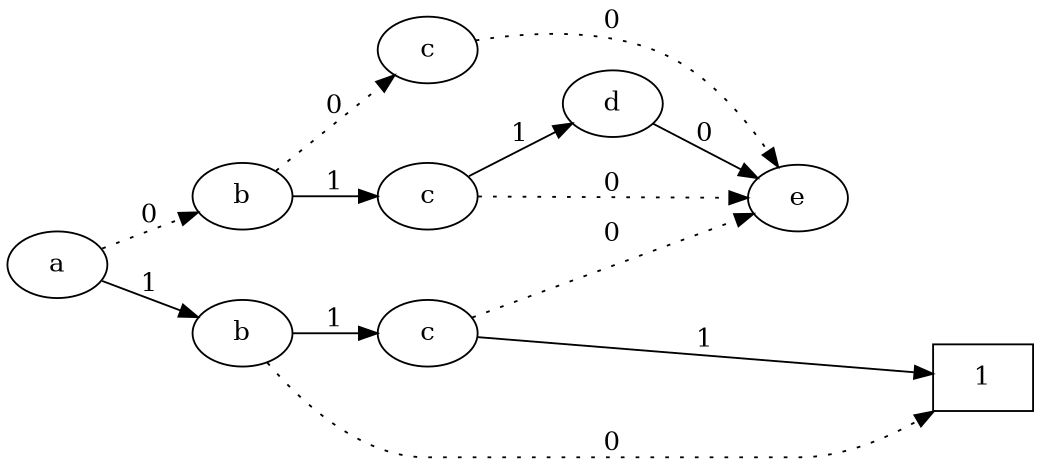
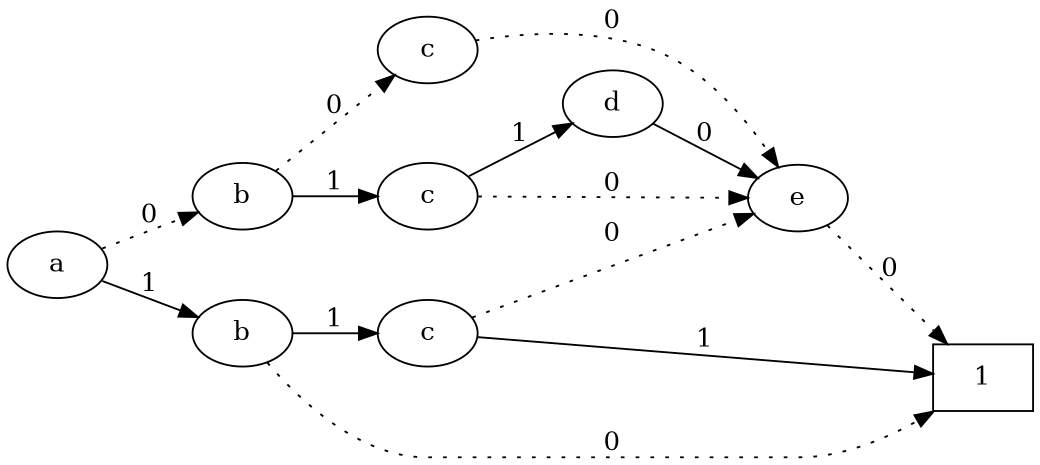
none -> (880, 278)
